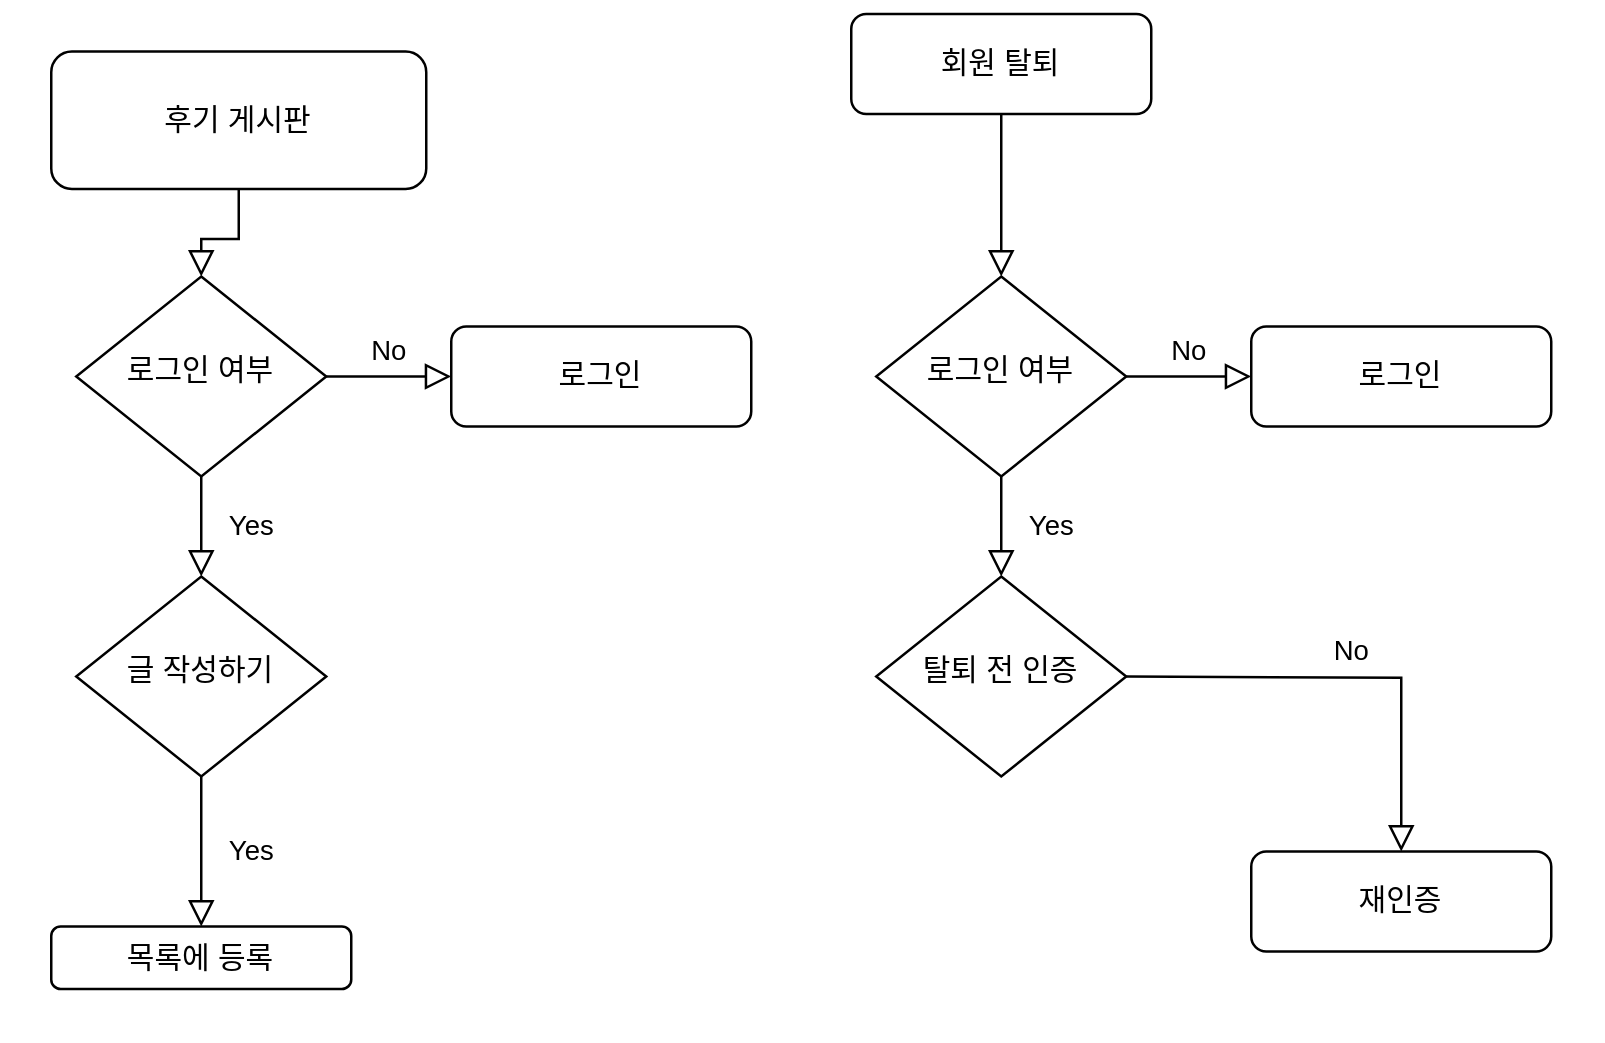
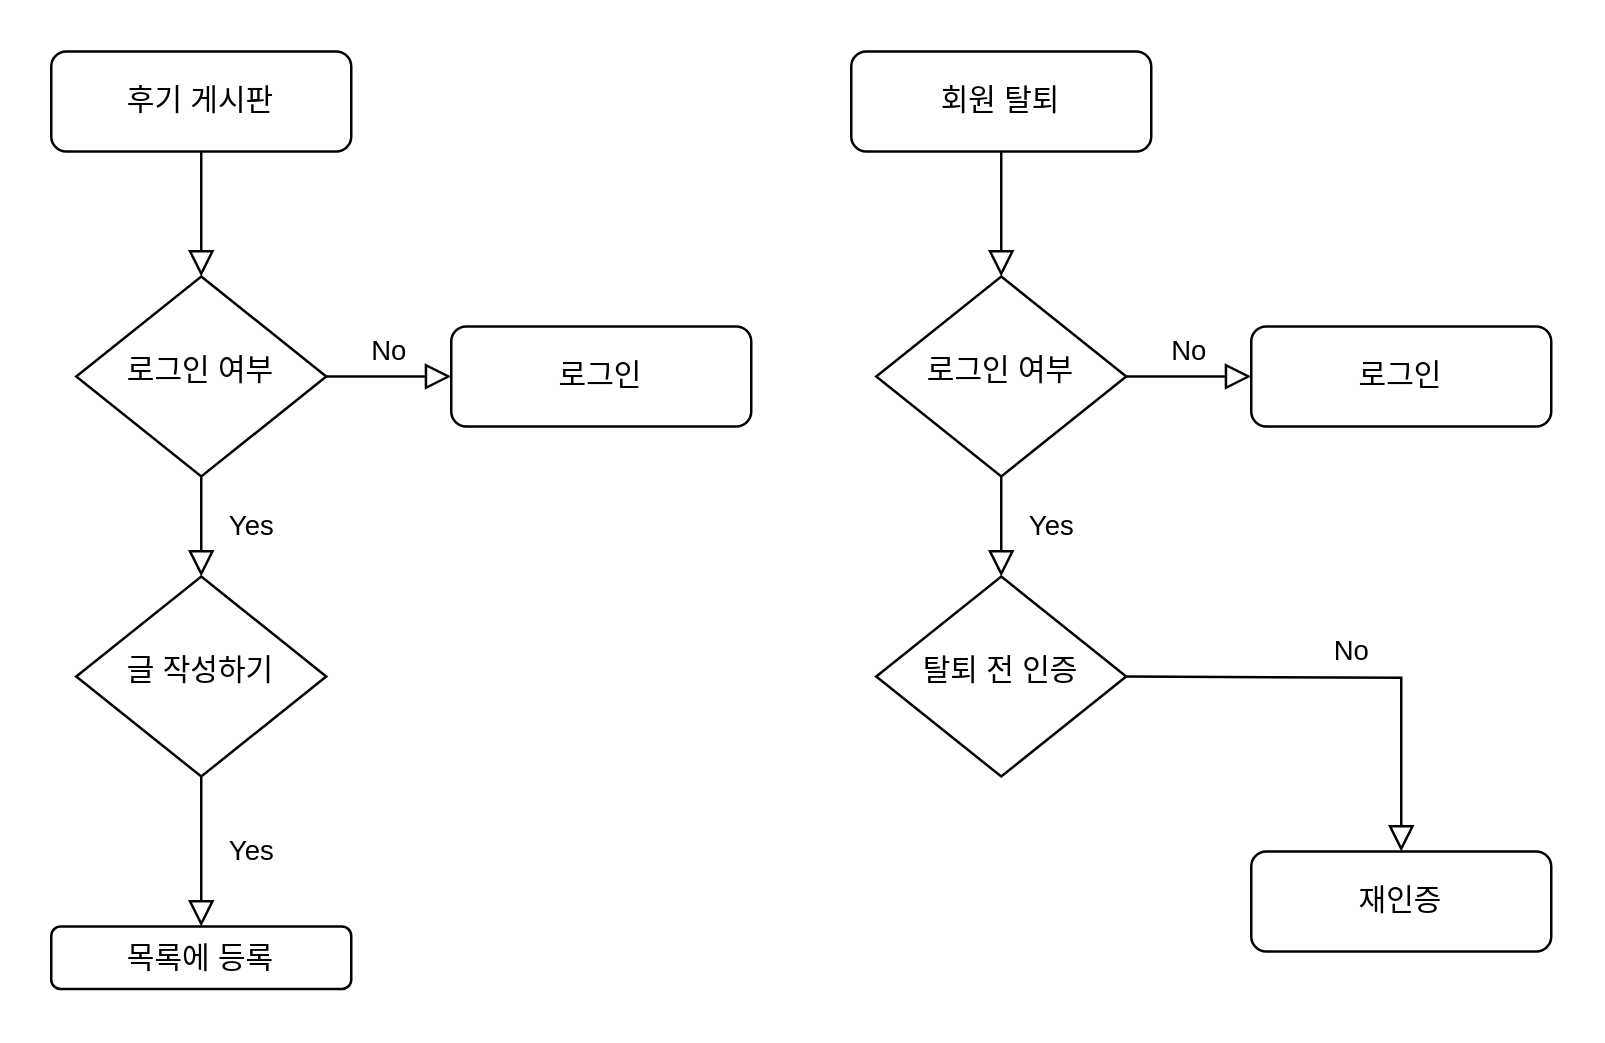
(1001, 64) -> (1001, 101)
(239, 120) -> (201, 101)
